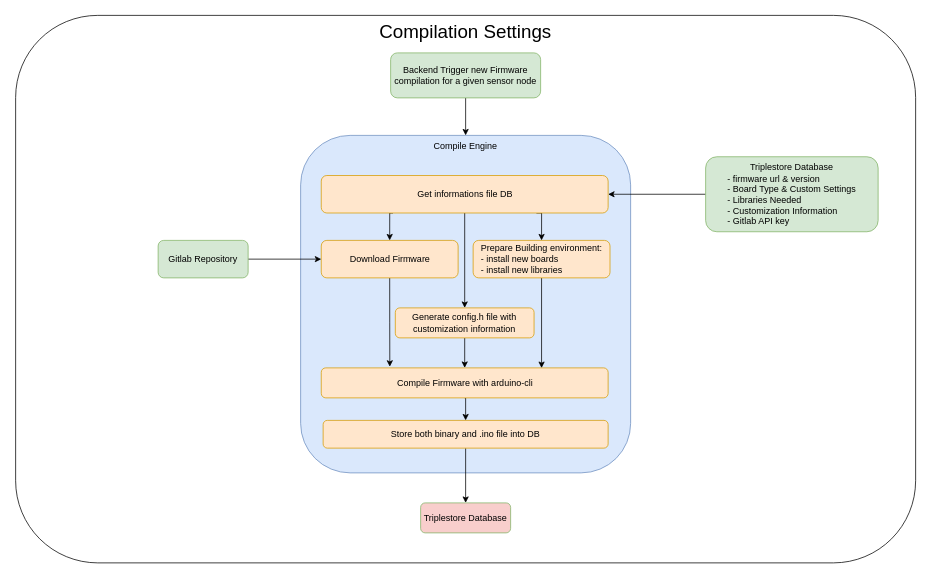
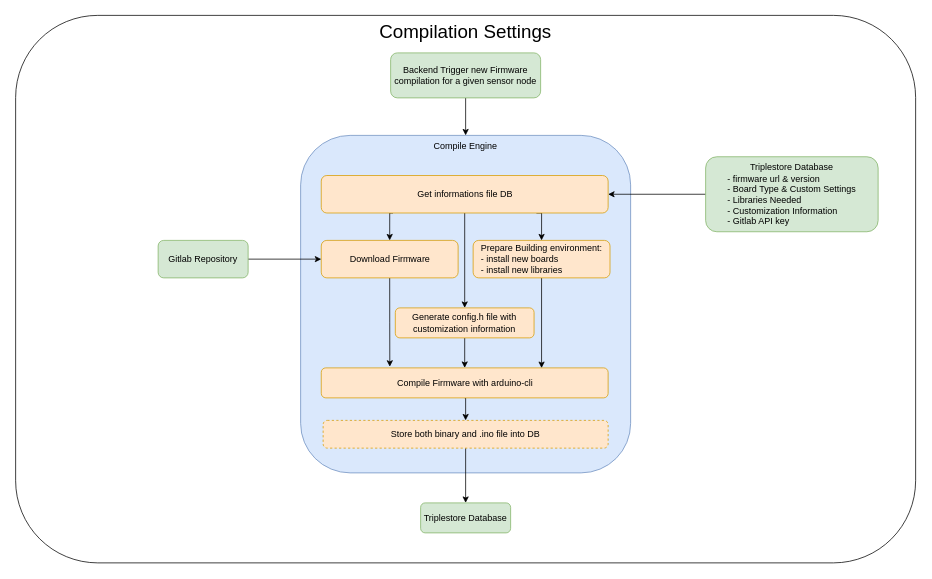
(465, 434) -> (465, 434)
(465, 518) -> (465, 518)
